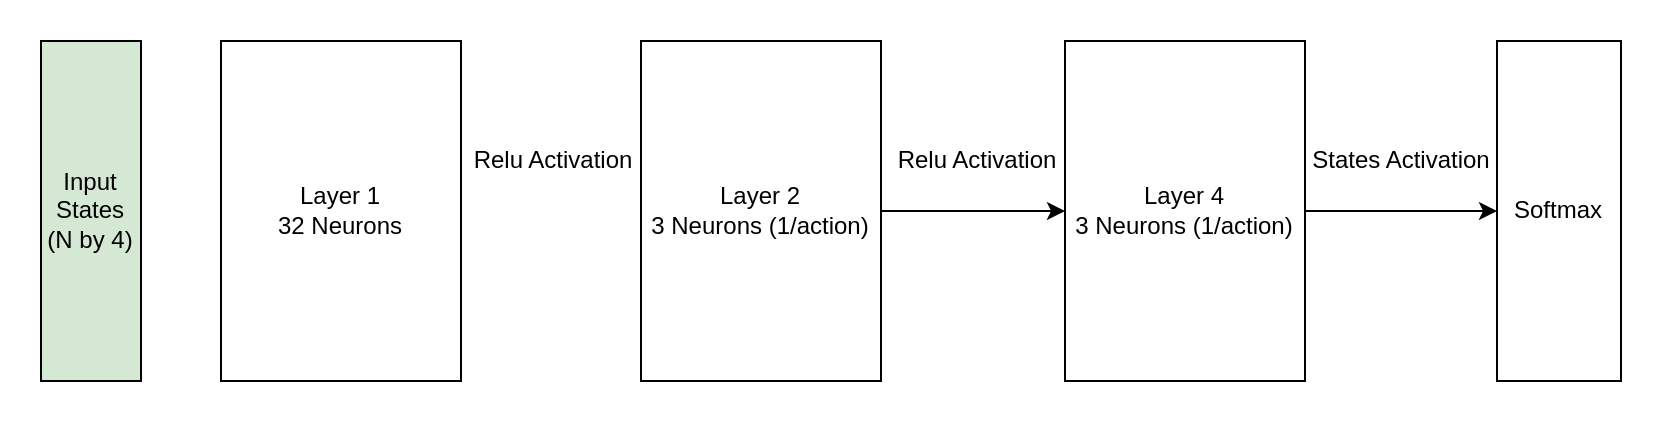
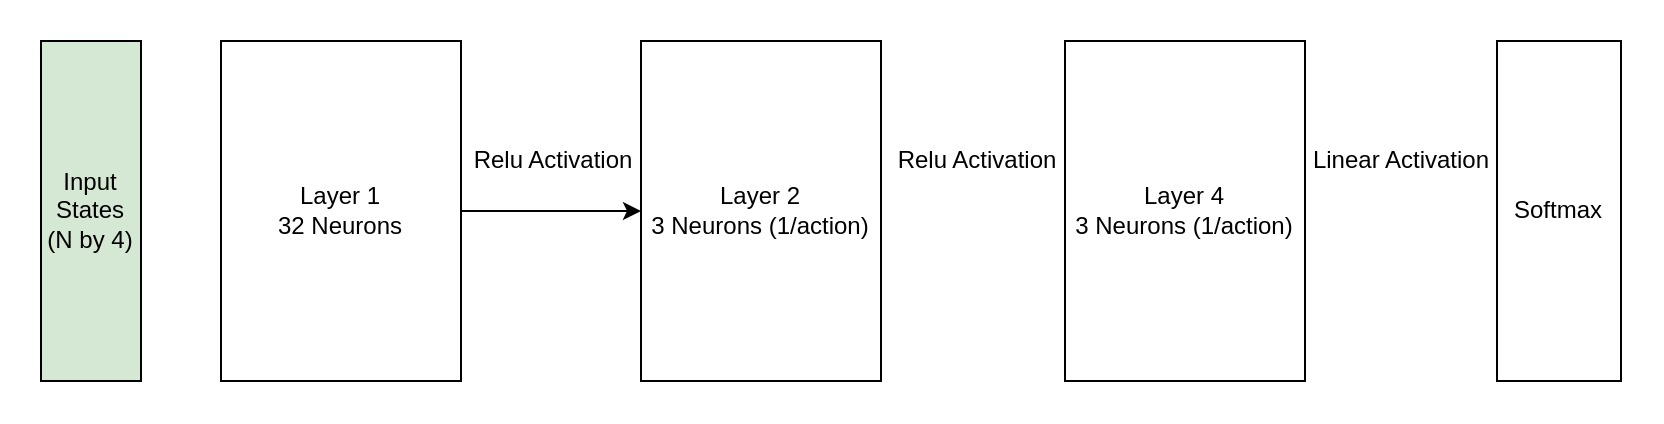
(1402, 161) -> (1402, 161)
none -> (544, 211)
(966, 211) -> none
(1394, 211) -> none
